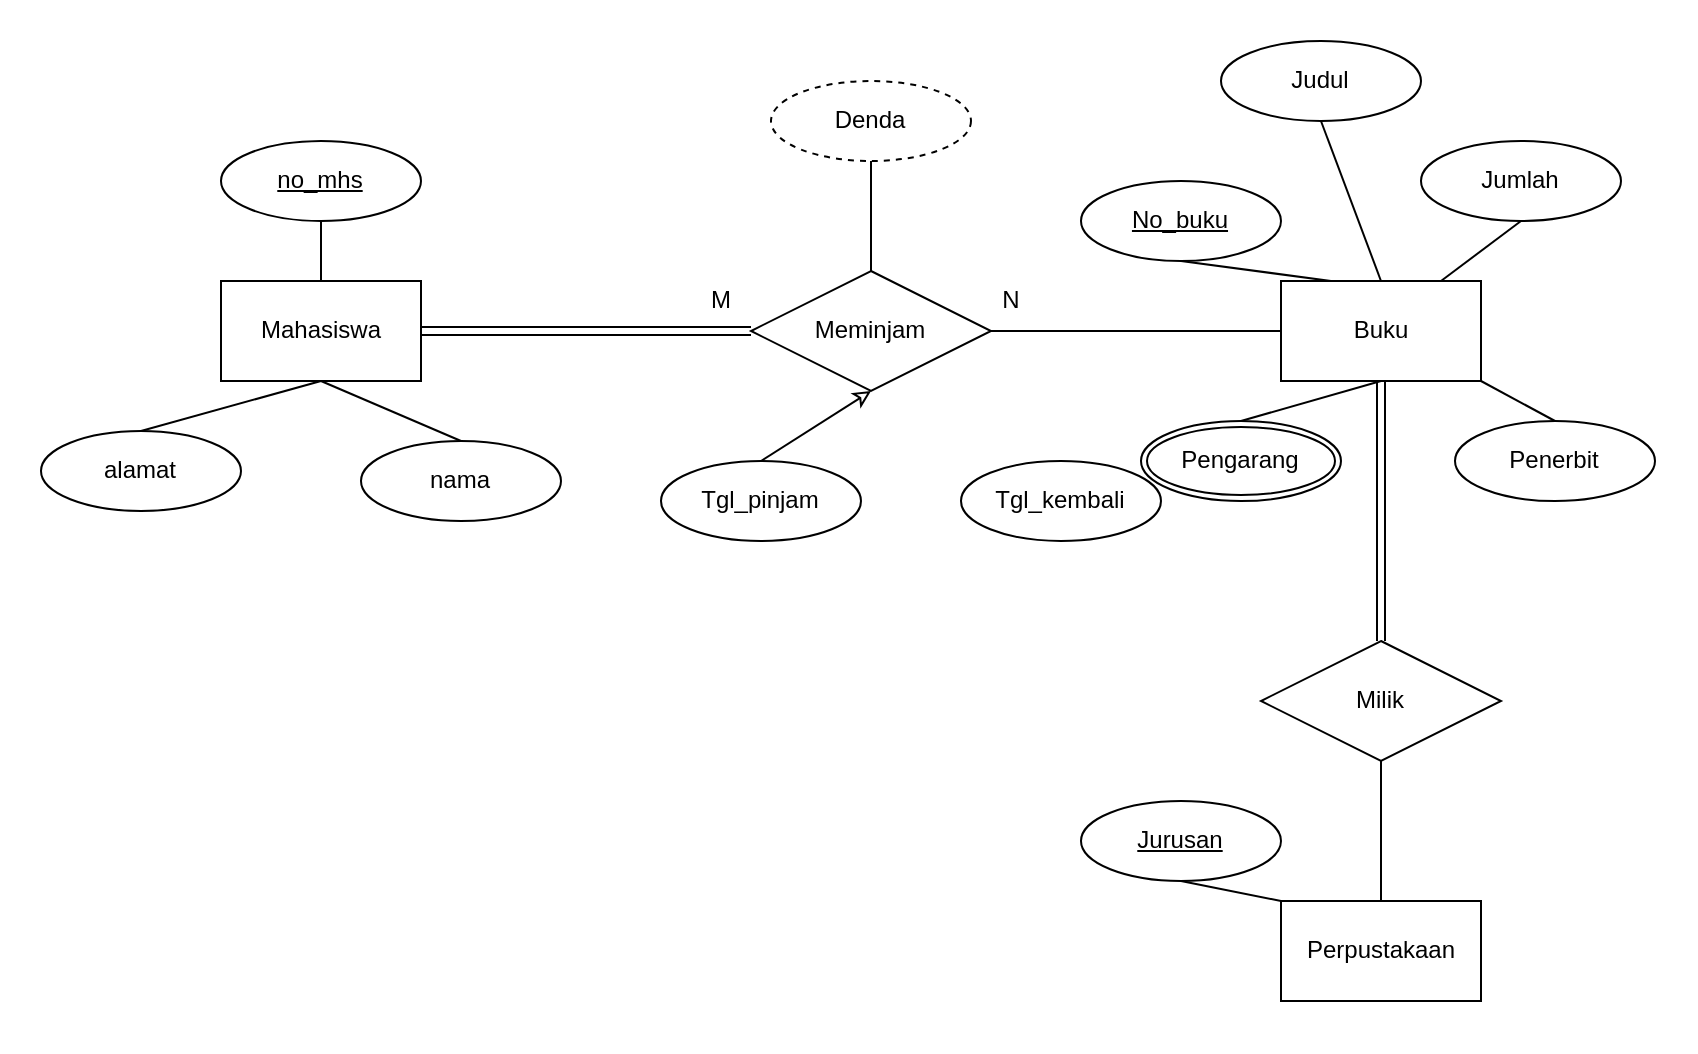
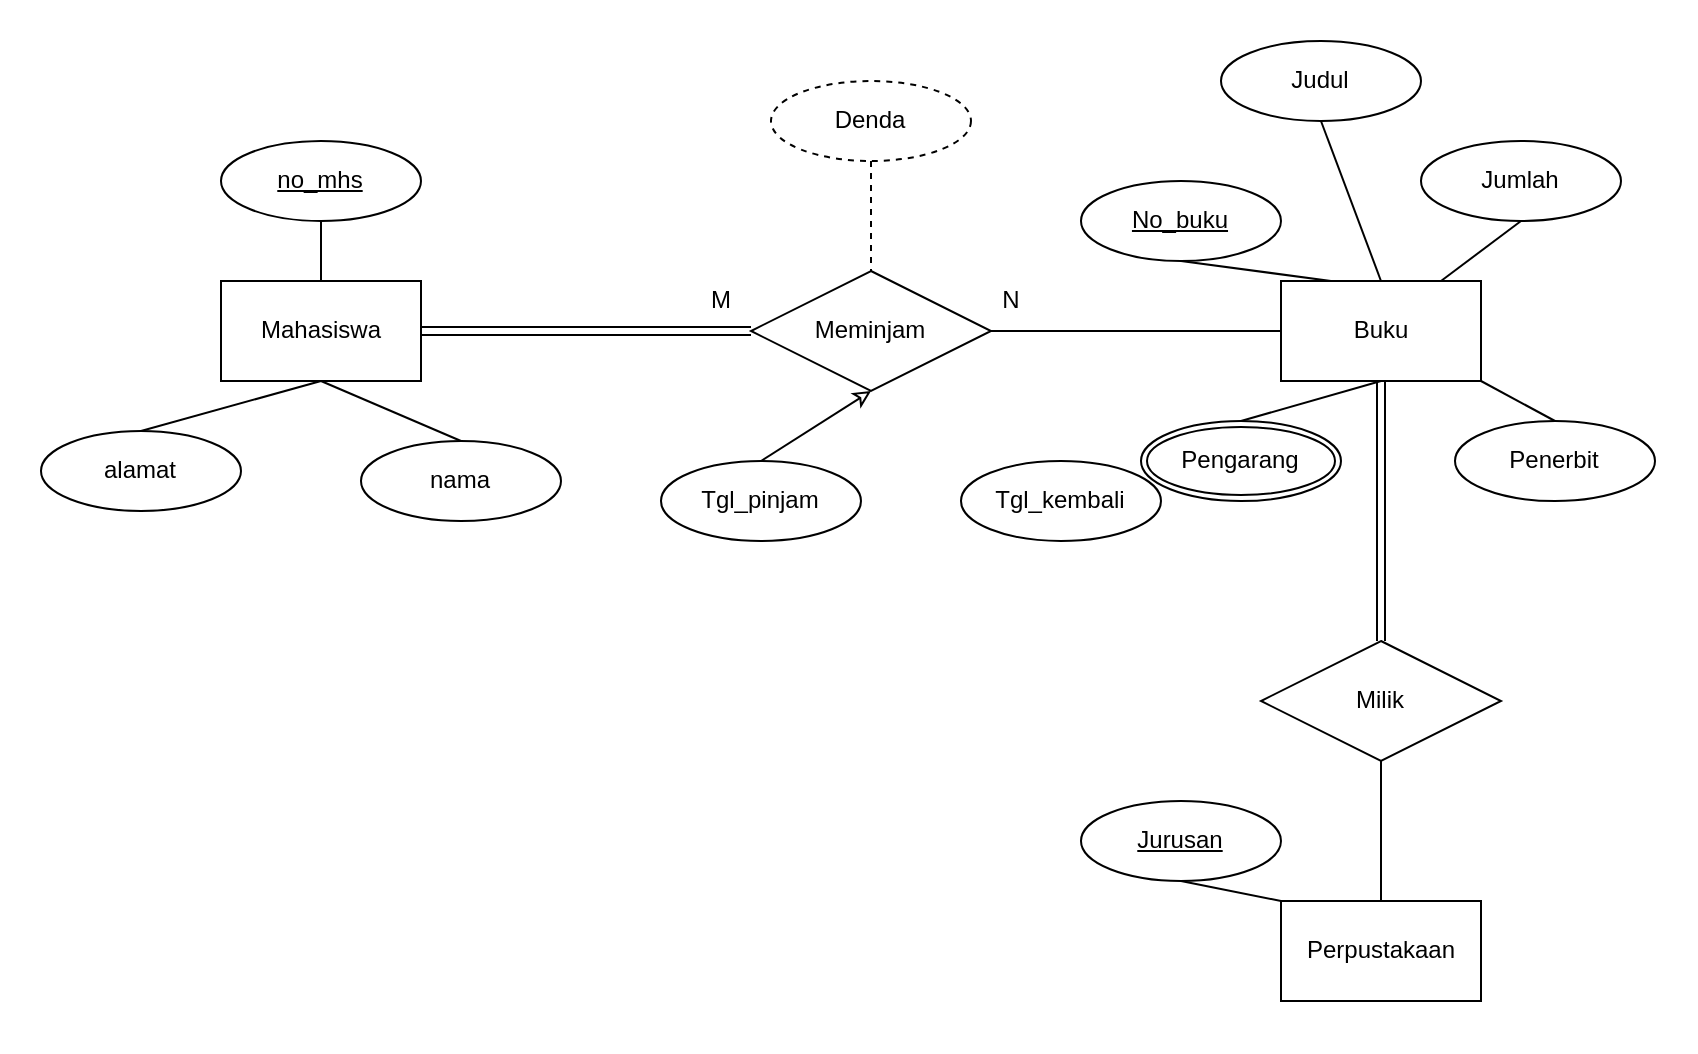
(871, 217) -> (871, 217)
